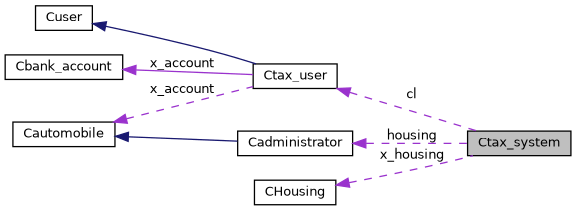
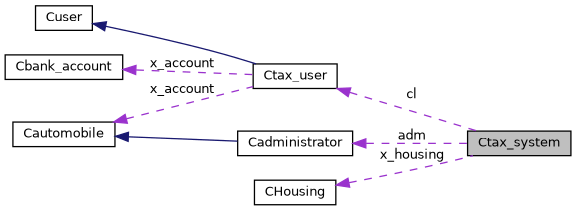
(195, 72) -> (195, 72)
(410, 136) -> (410, 136)
